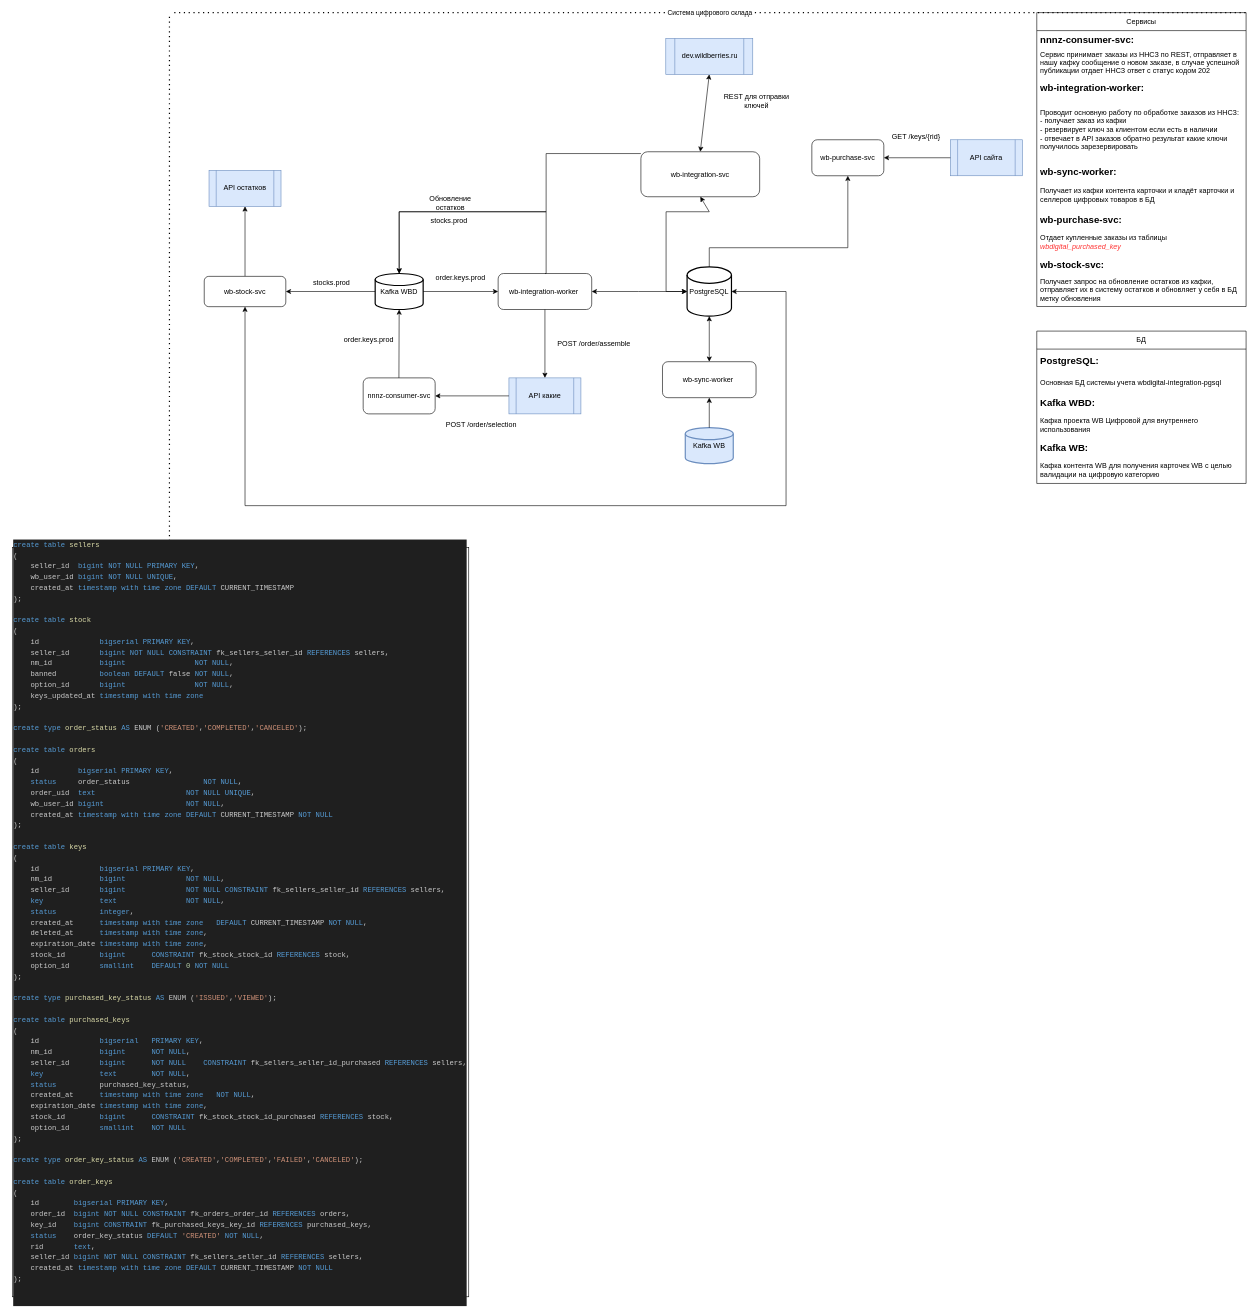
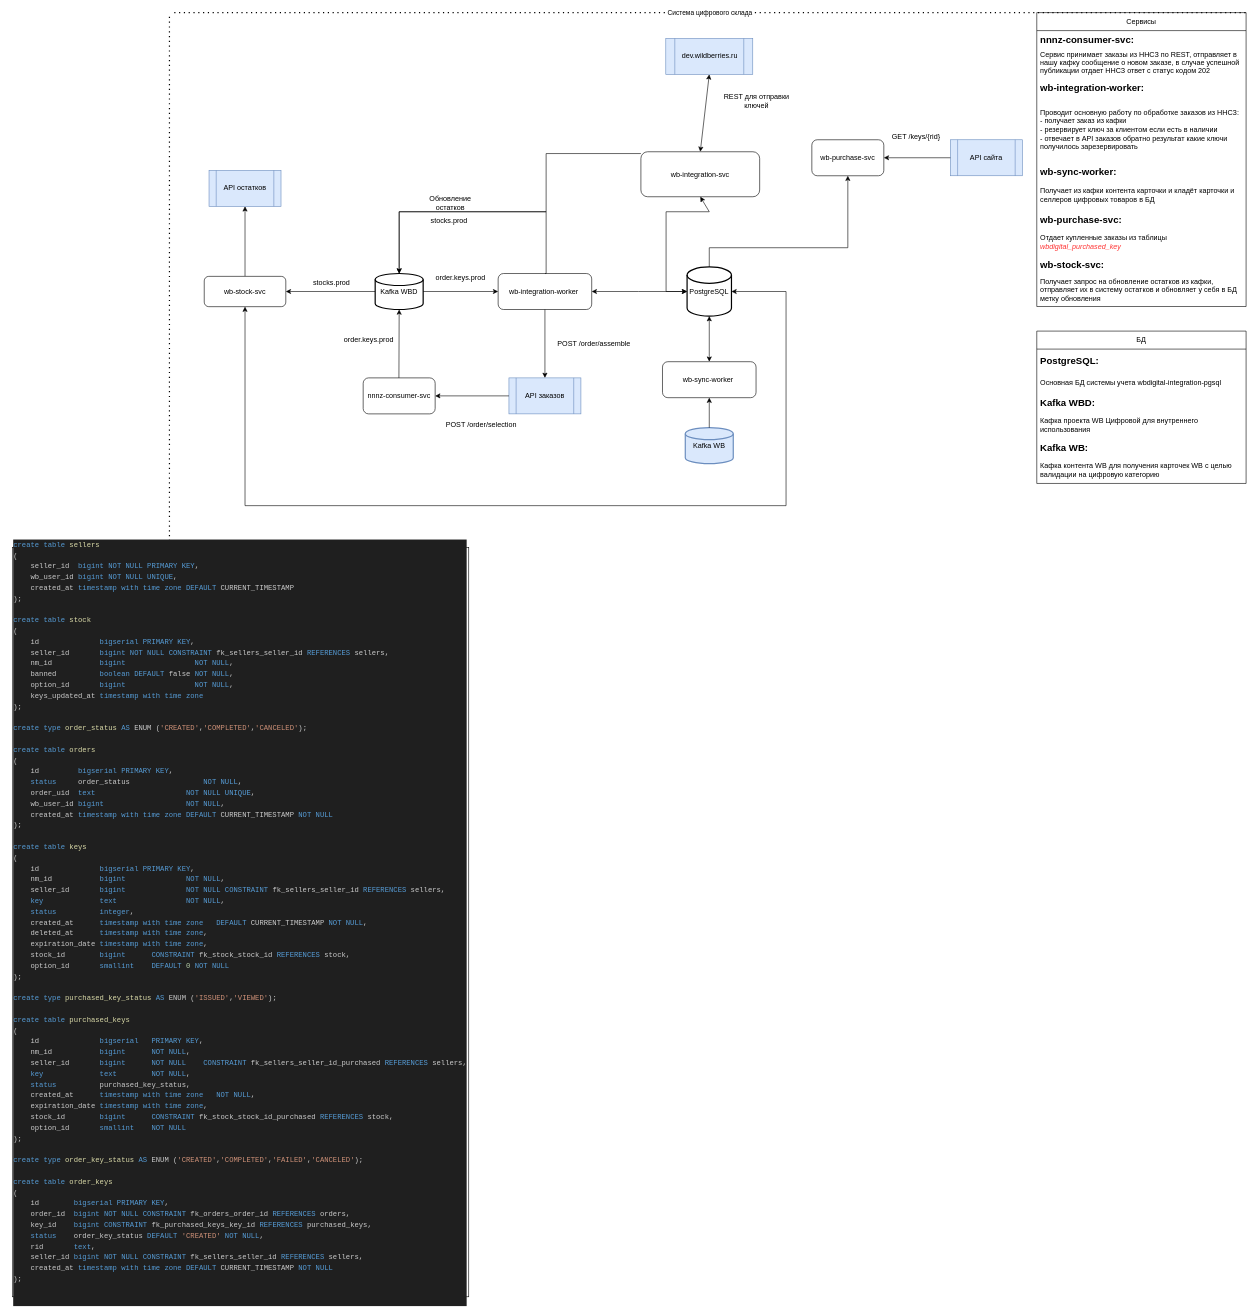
(545, 396) -> (545, 396)
